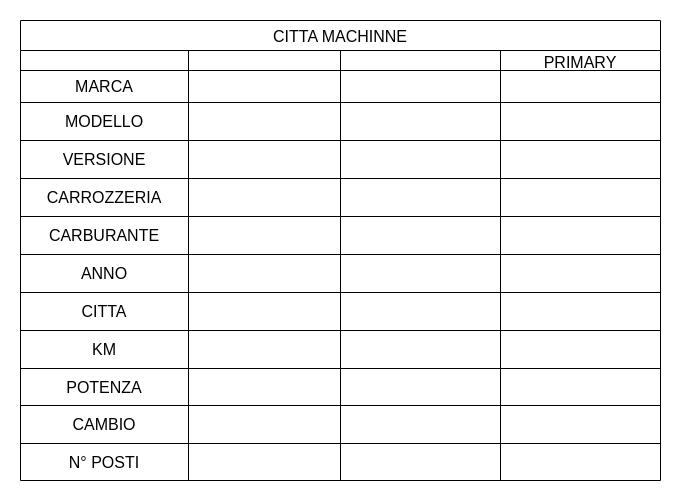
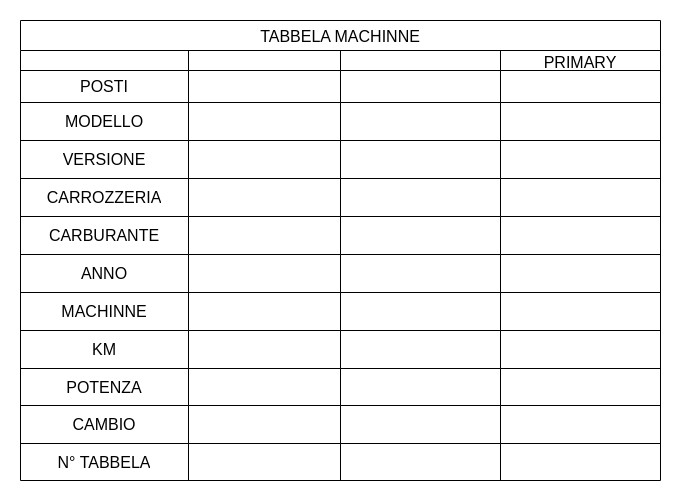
(340, 37) -> (340, 37)
(105, 87) -> (105, 87)
(105, 312) -> (105, 312)
(105, 463) -> (105, 463)
